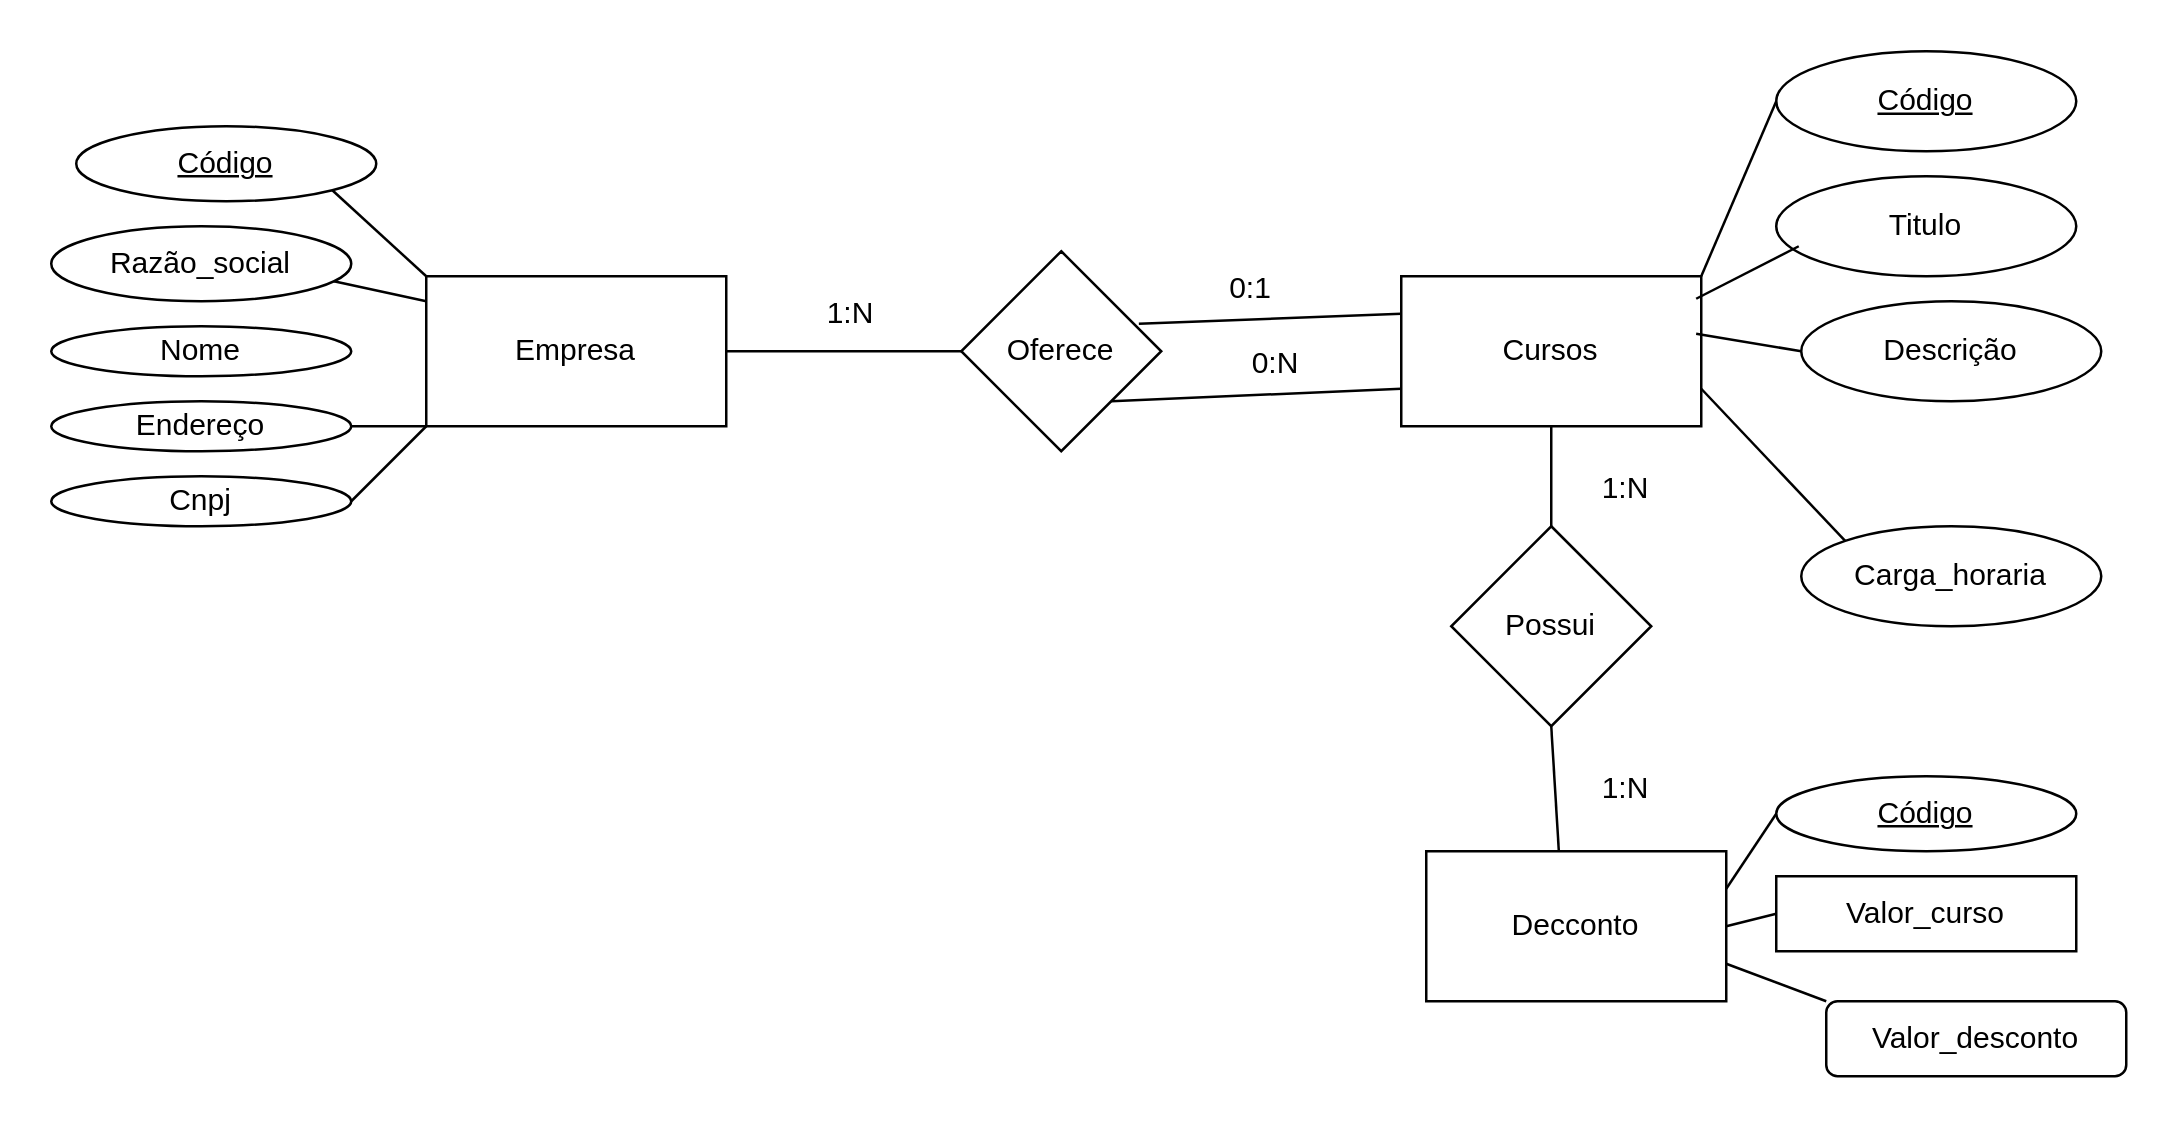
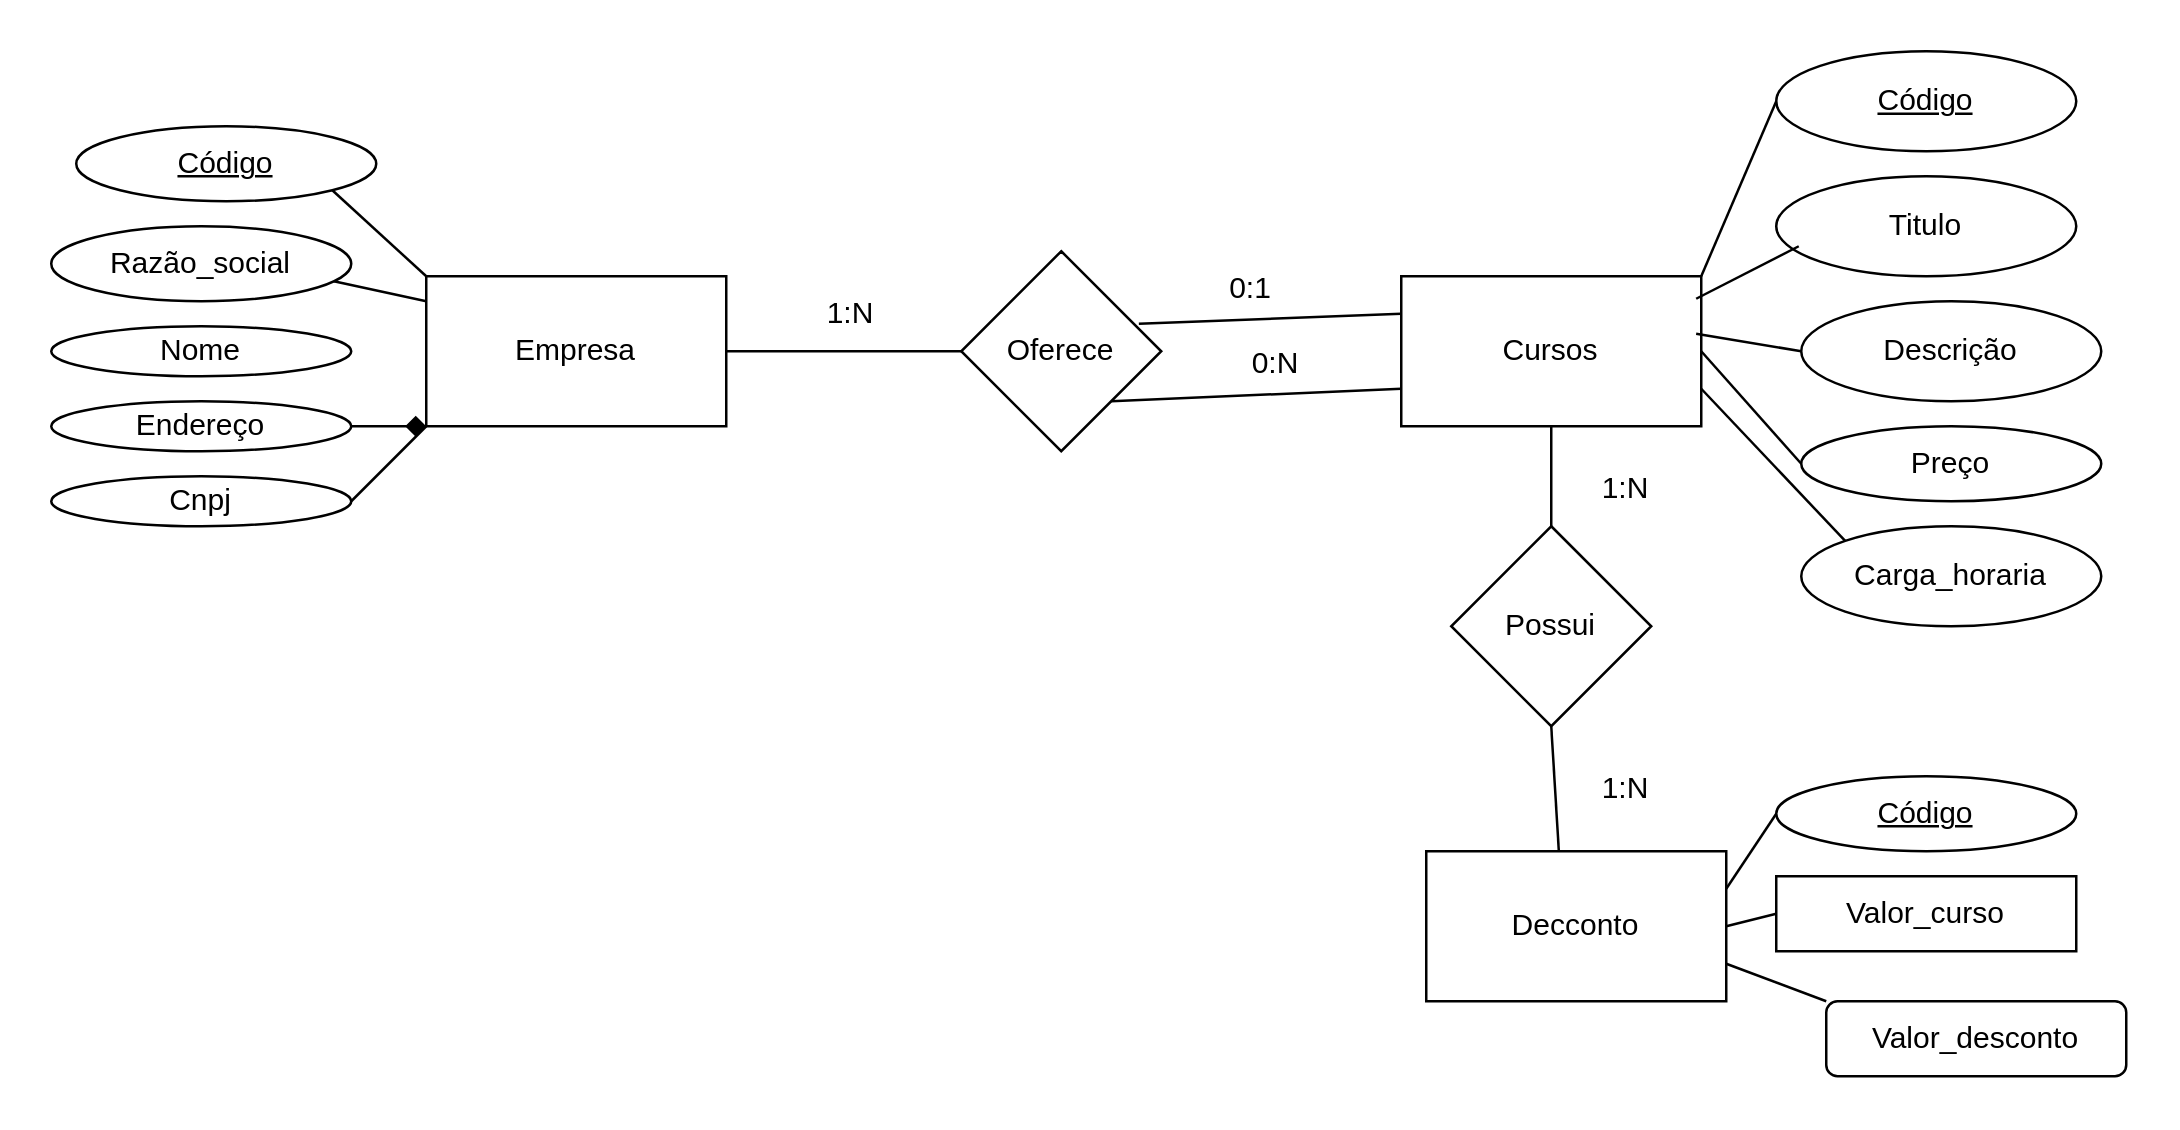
none -> (1751, 408)
(412, 426) -> (406, 426)
none -> (1951, 464)
